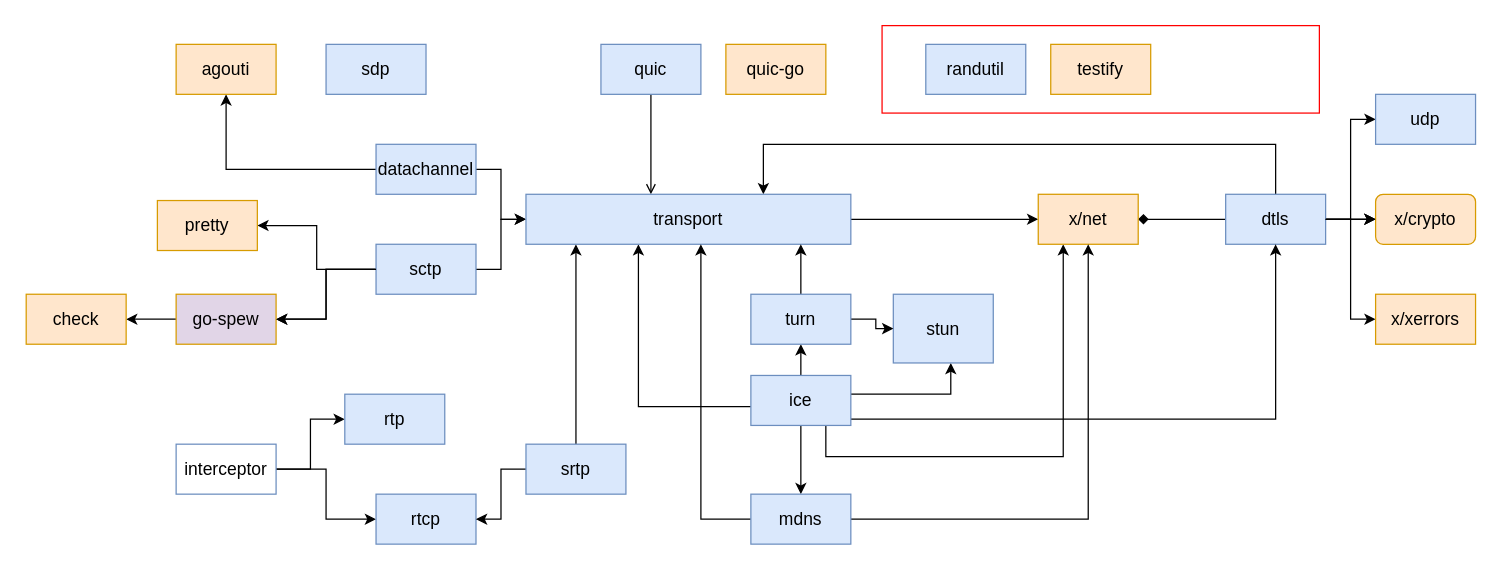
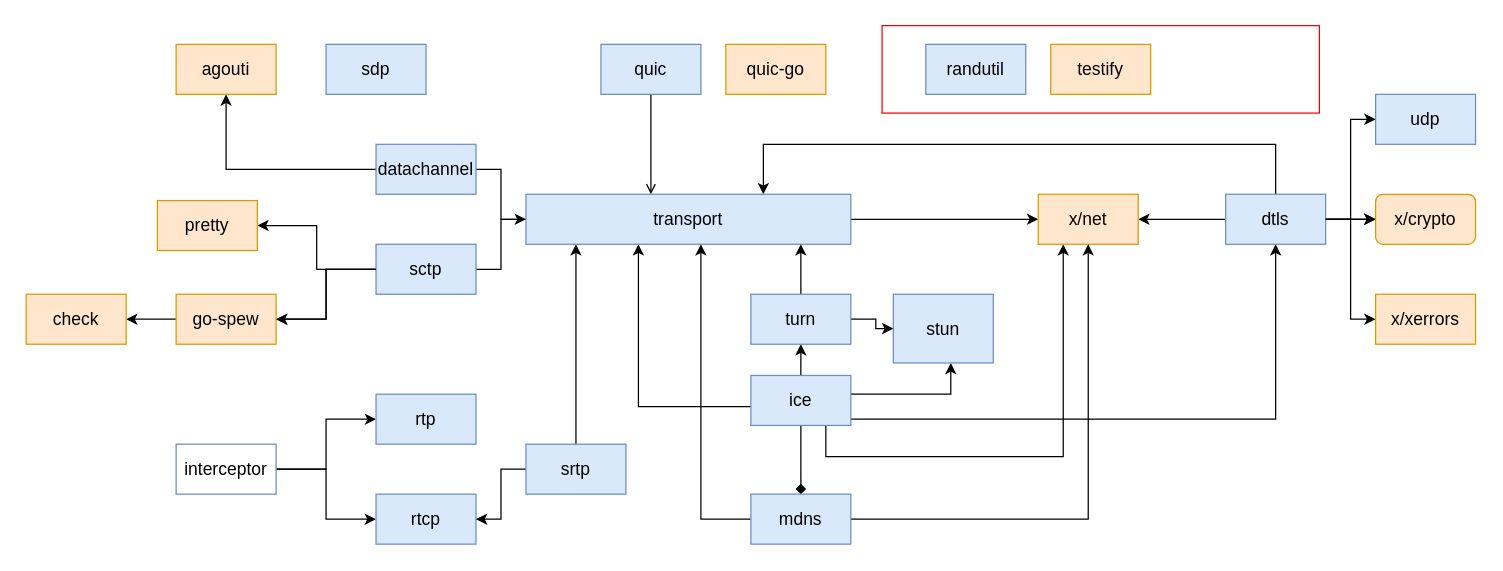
(518, 219) -> (521, 219)
(1149, 219) -> (1148, 219)
(226, 319) -> (226, 319)
(394, 419) -> (426, 419)
(801, 484) -> (801, 483)
